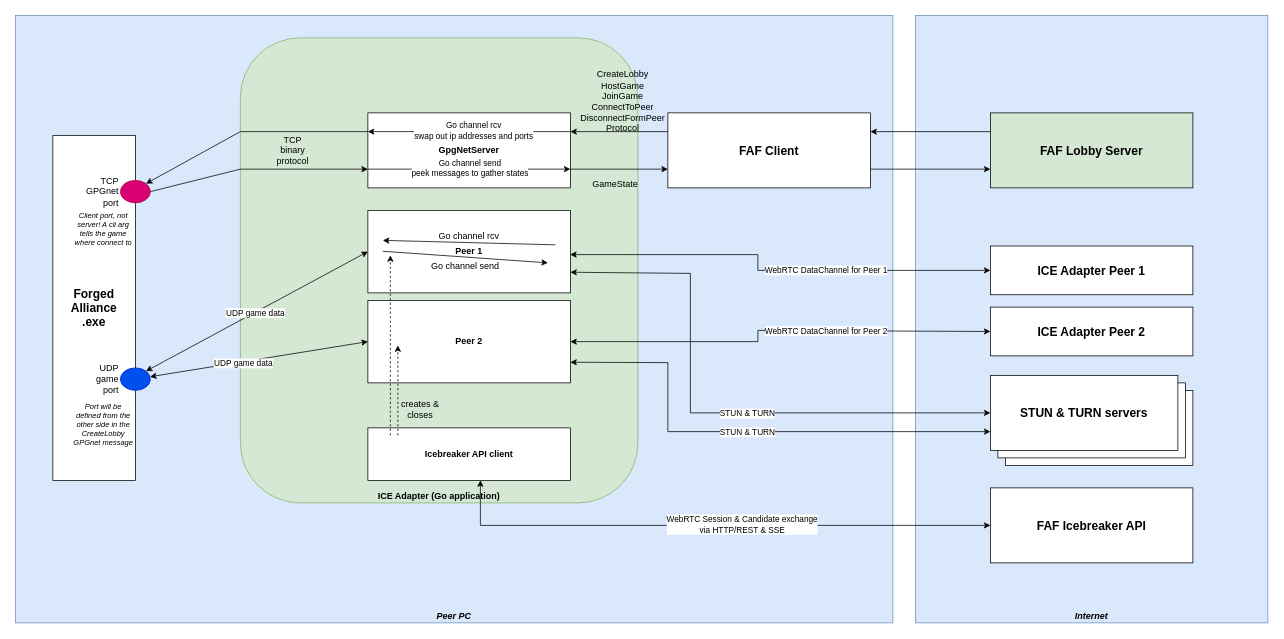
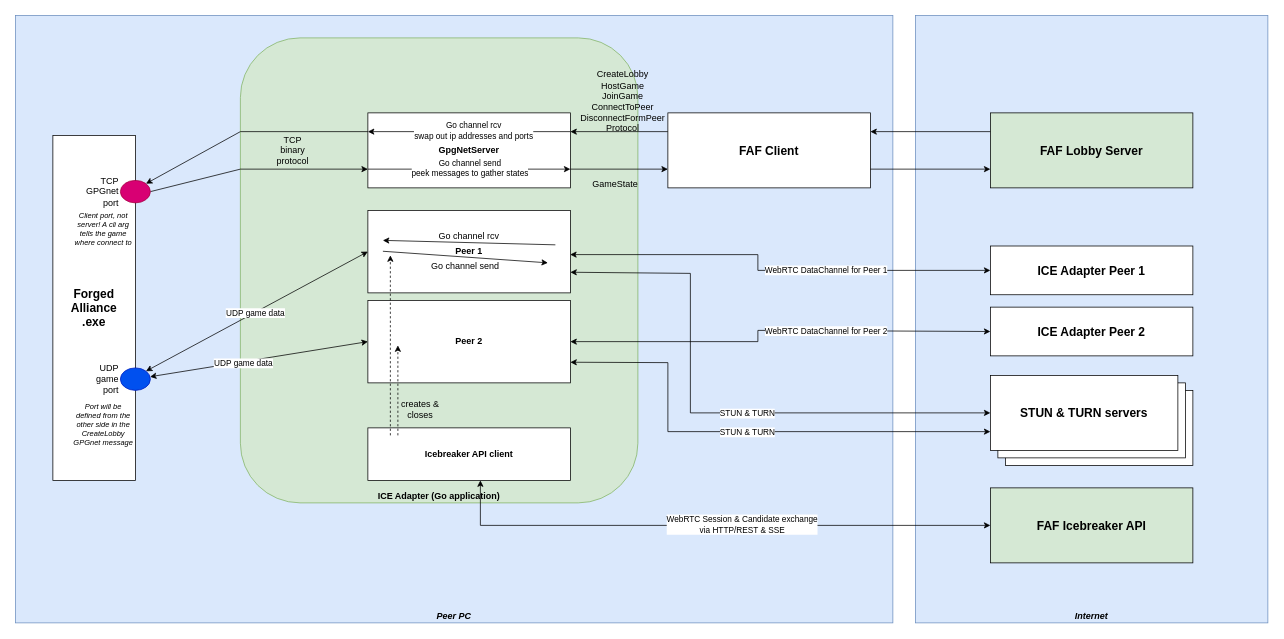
(1092, 525) -> (1092, 525)
